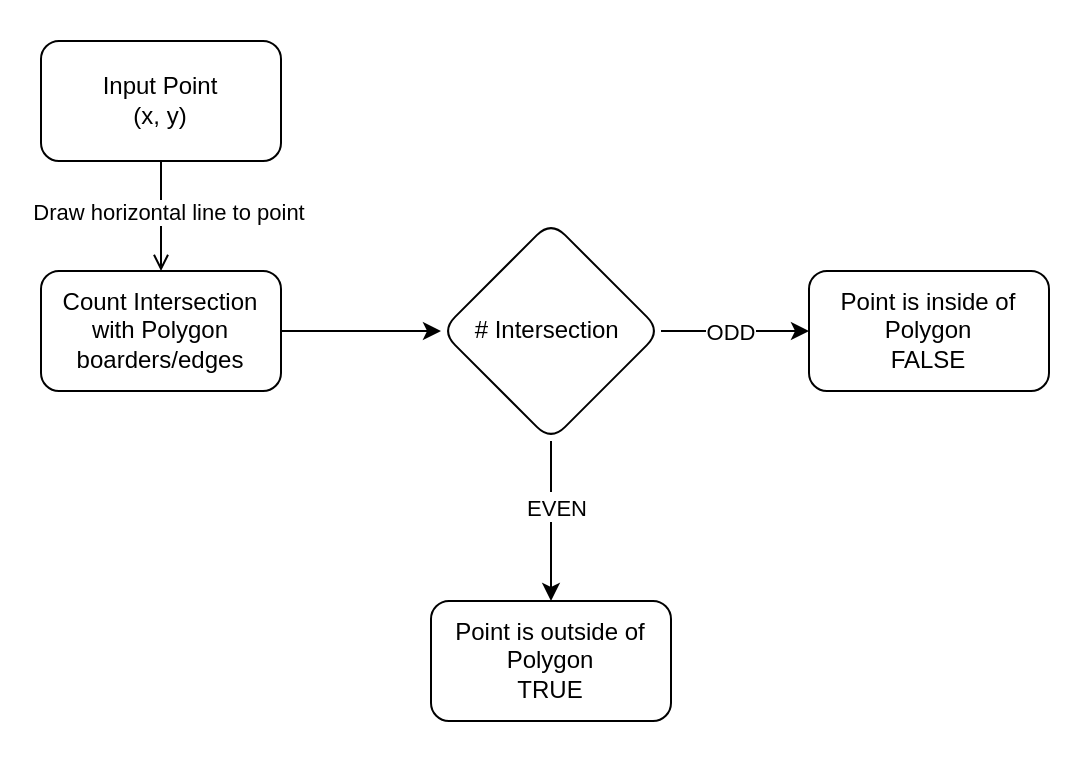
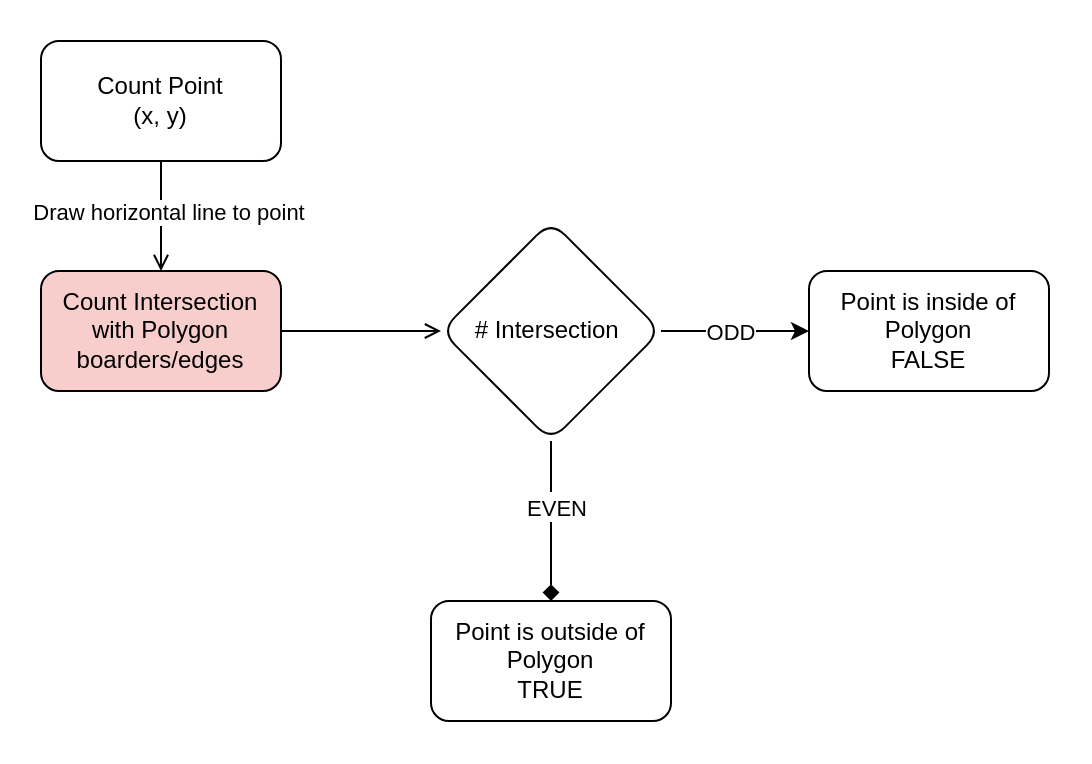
(161, 101) -> (161, 101)
(161, 331) -> (161, 331)
(426, 331) -> (428, 331)
(551, 586) -> (551, 585)
